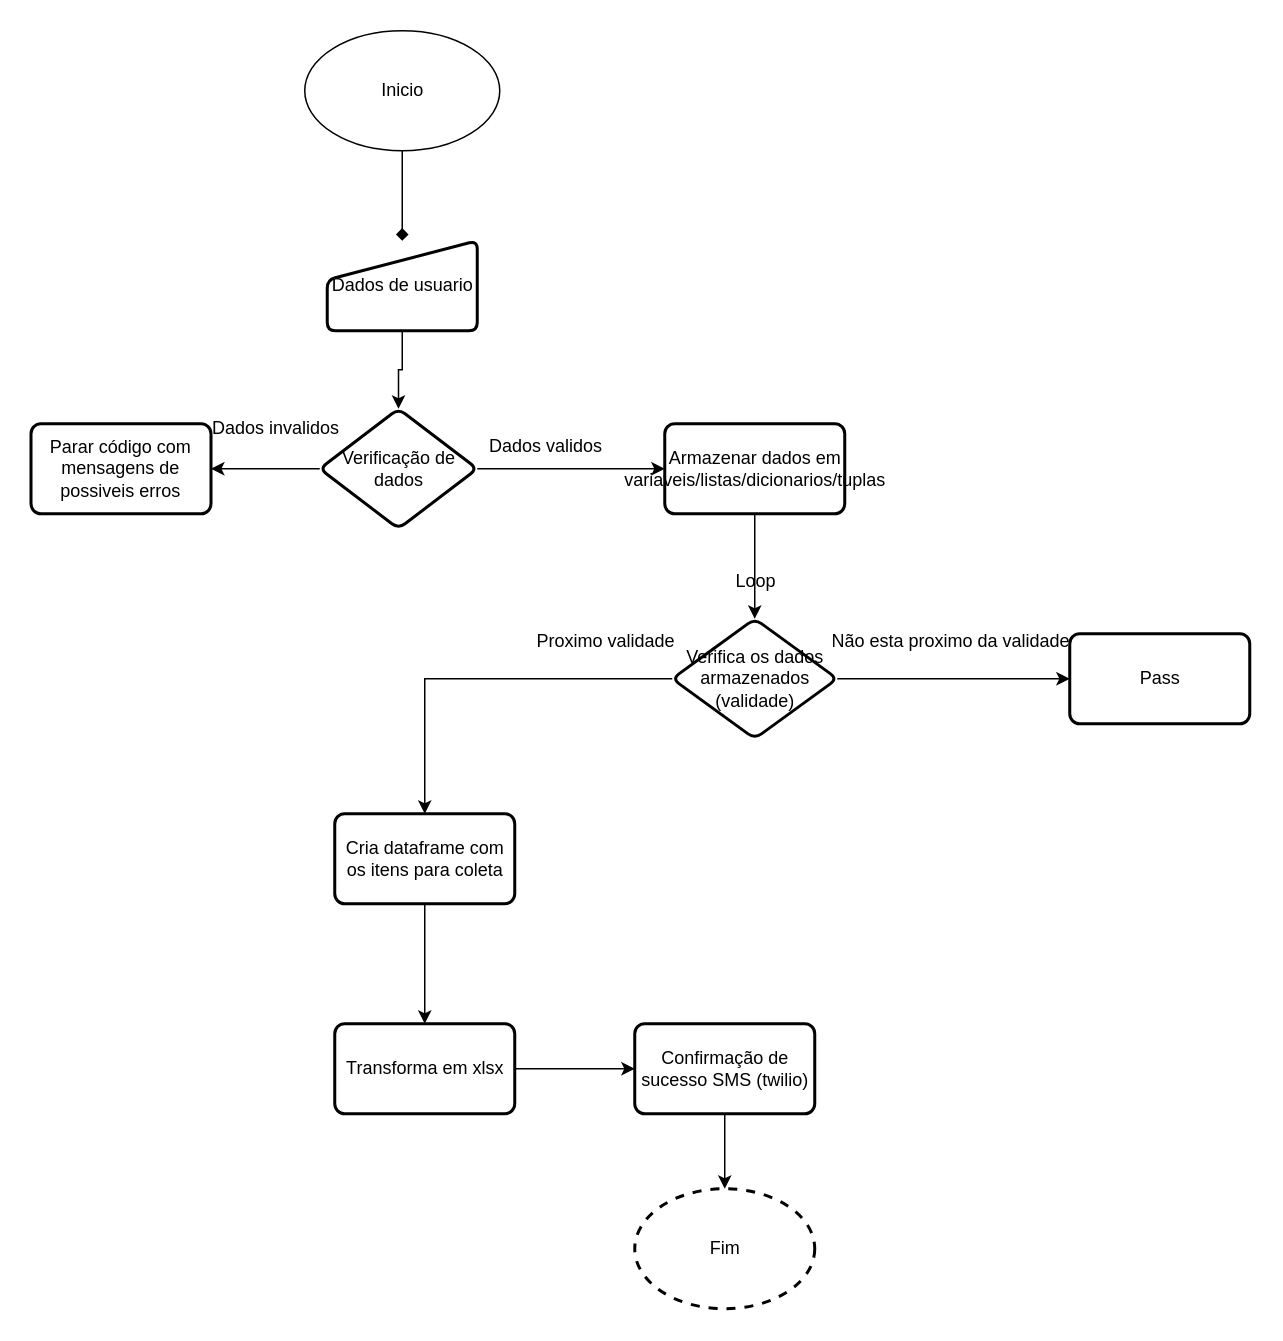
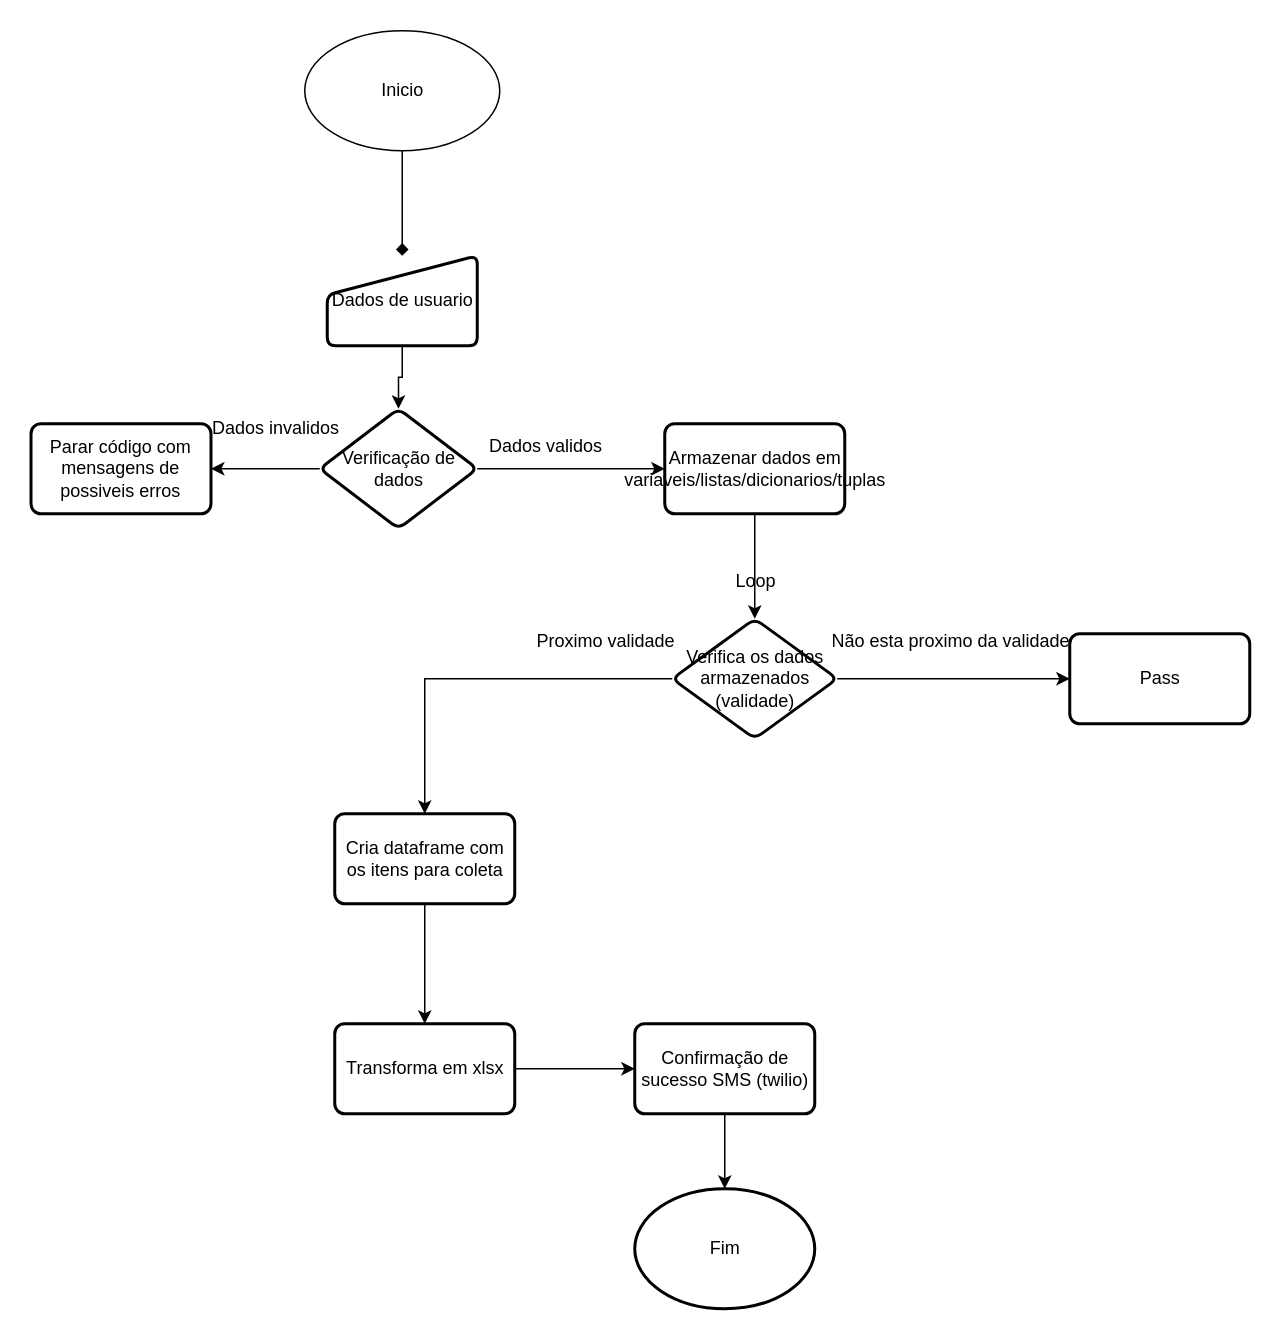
(402, 286) -> (402, 301)
(725, 1249) -> (725, 1249)
